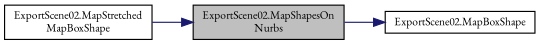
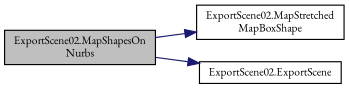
(167, 22) -> (170, 36)
(460, 22) -> (270, 73)
